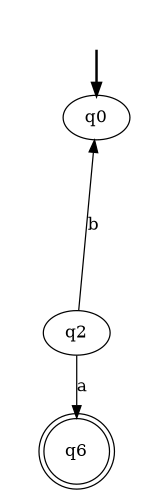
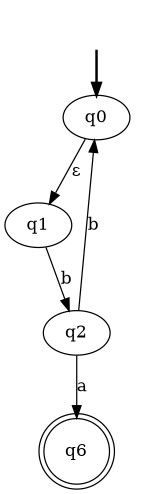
none -> (38, 225)
